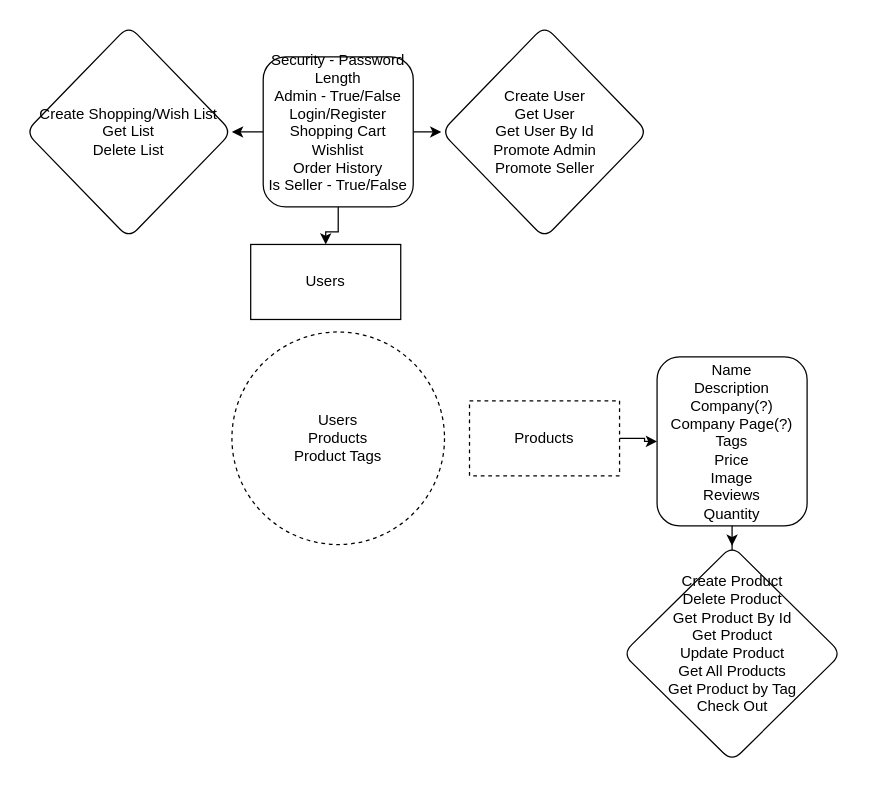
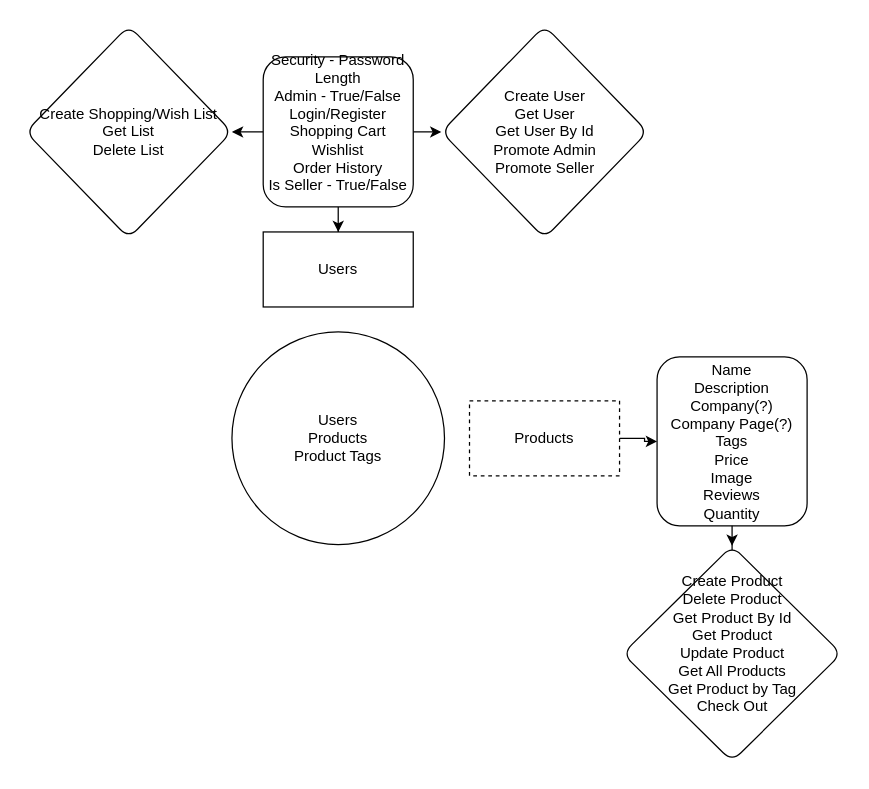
(326, 282) -> (338, 269)
(338, 438) -> (338, 438)
